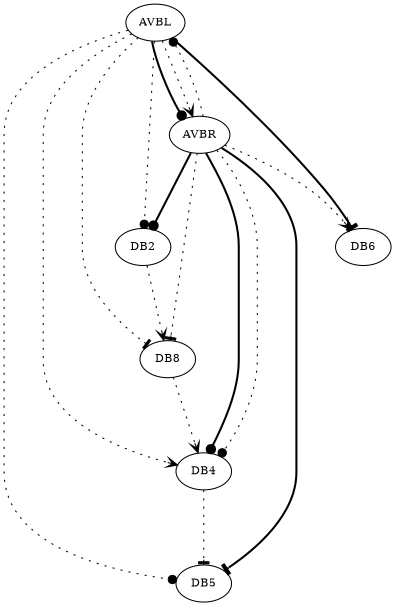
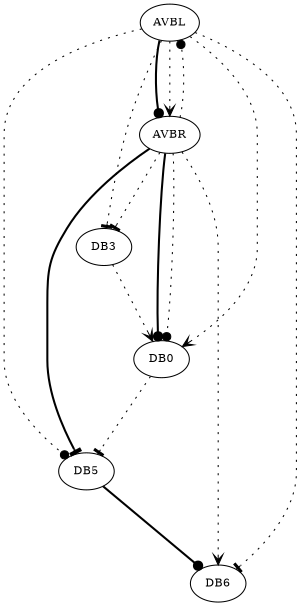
(267, 127) -> (296, 283)
(143, 247) -> none
(168, 359) -> (104, 247)
(204, 471) -> (162, 359)
none -> (149, 525)
